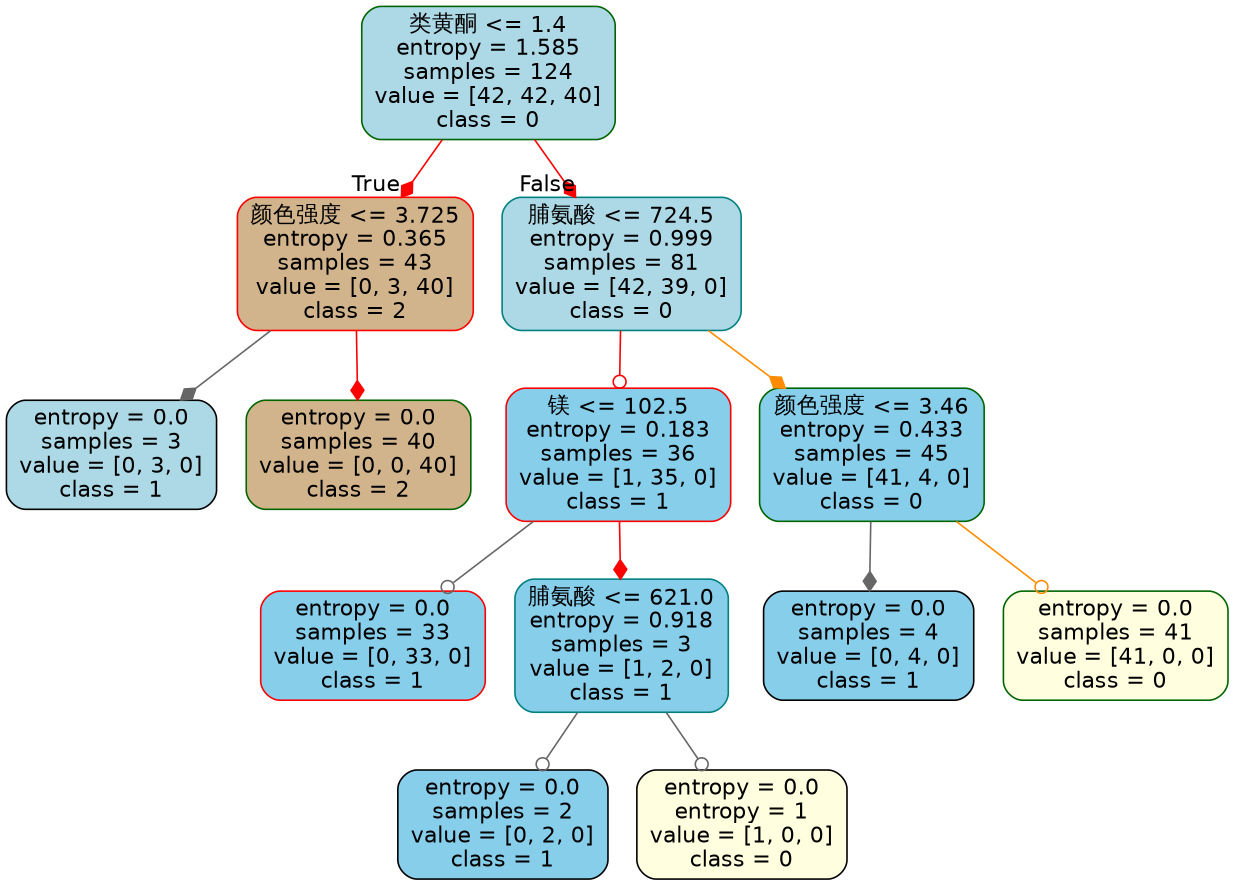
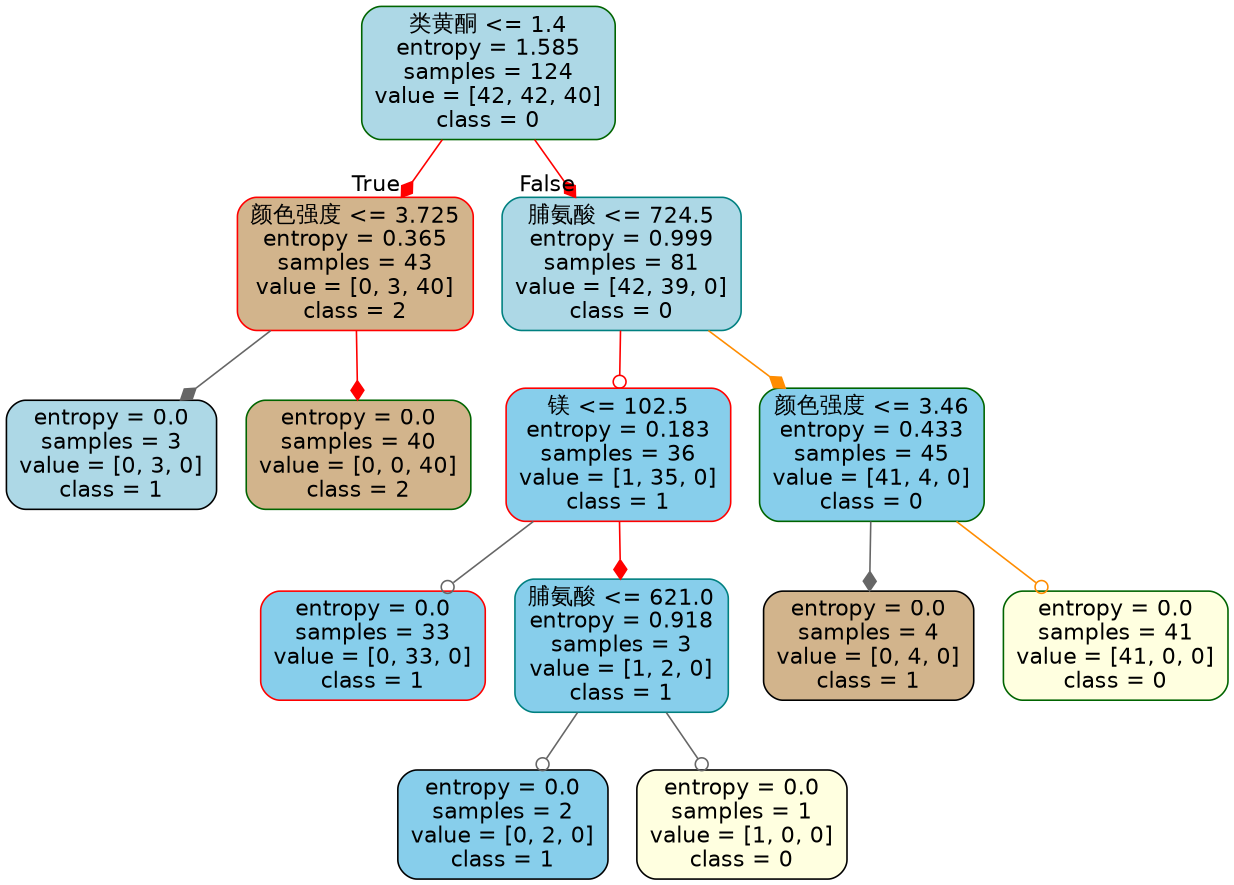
(869, 646) -> (869, 646)
(742, 825) -> (742, 825)
